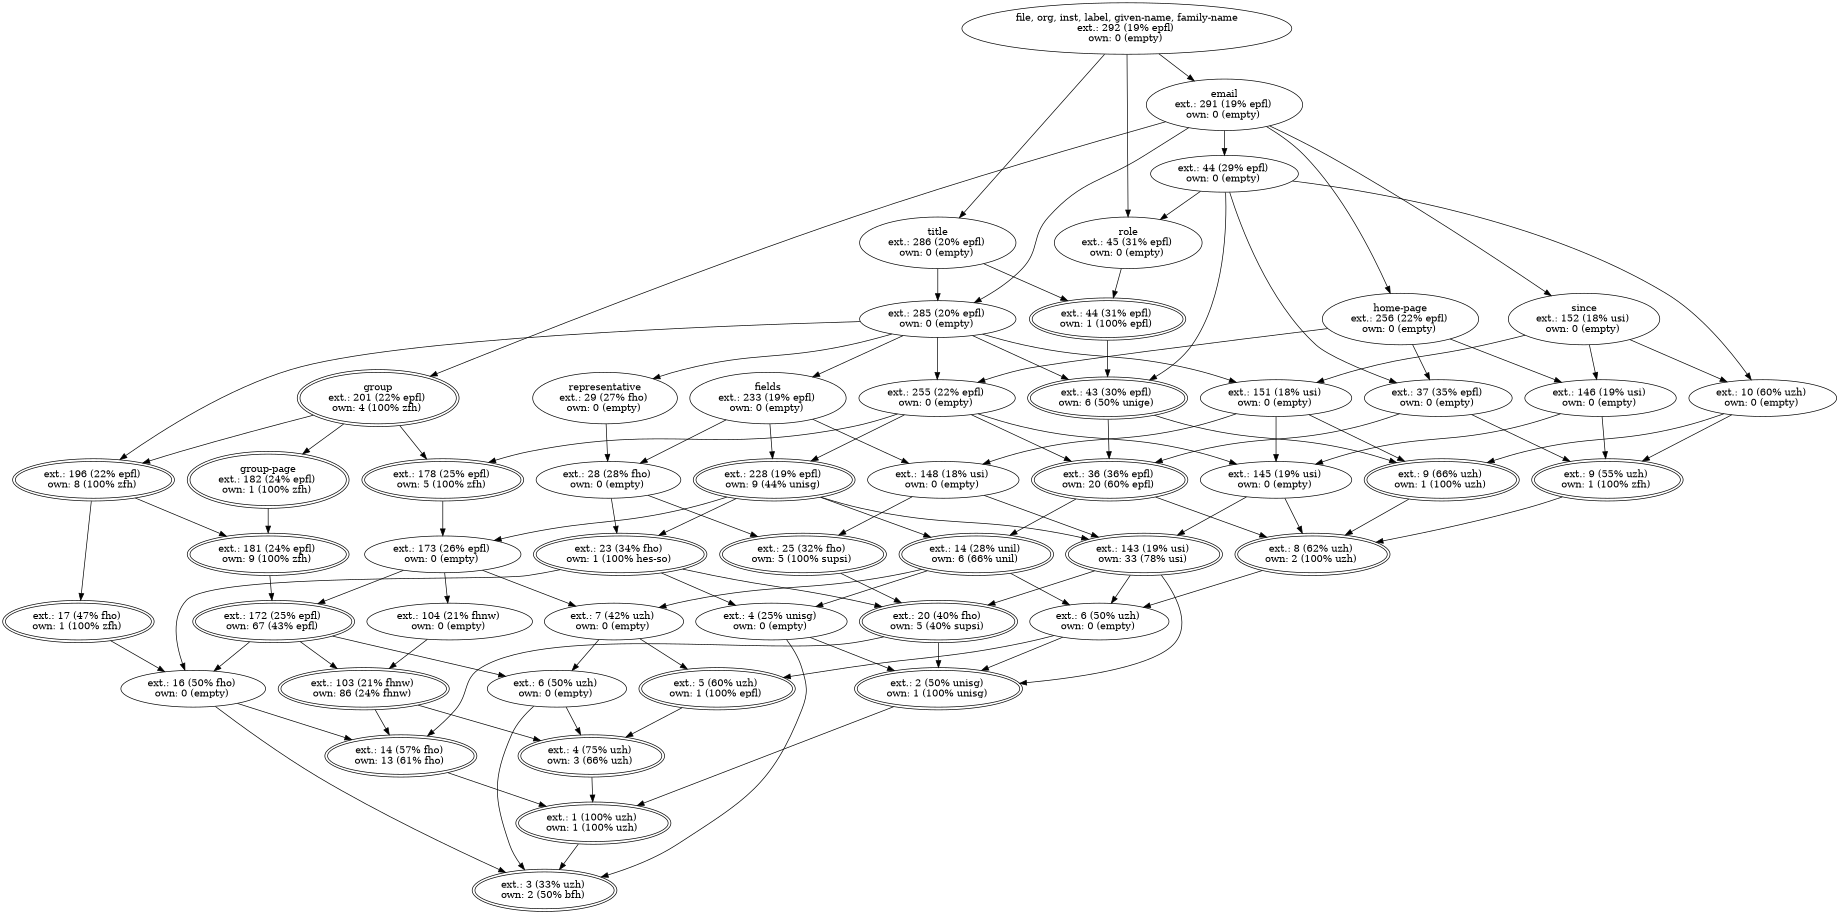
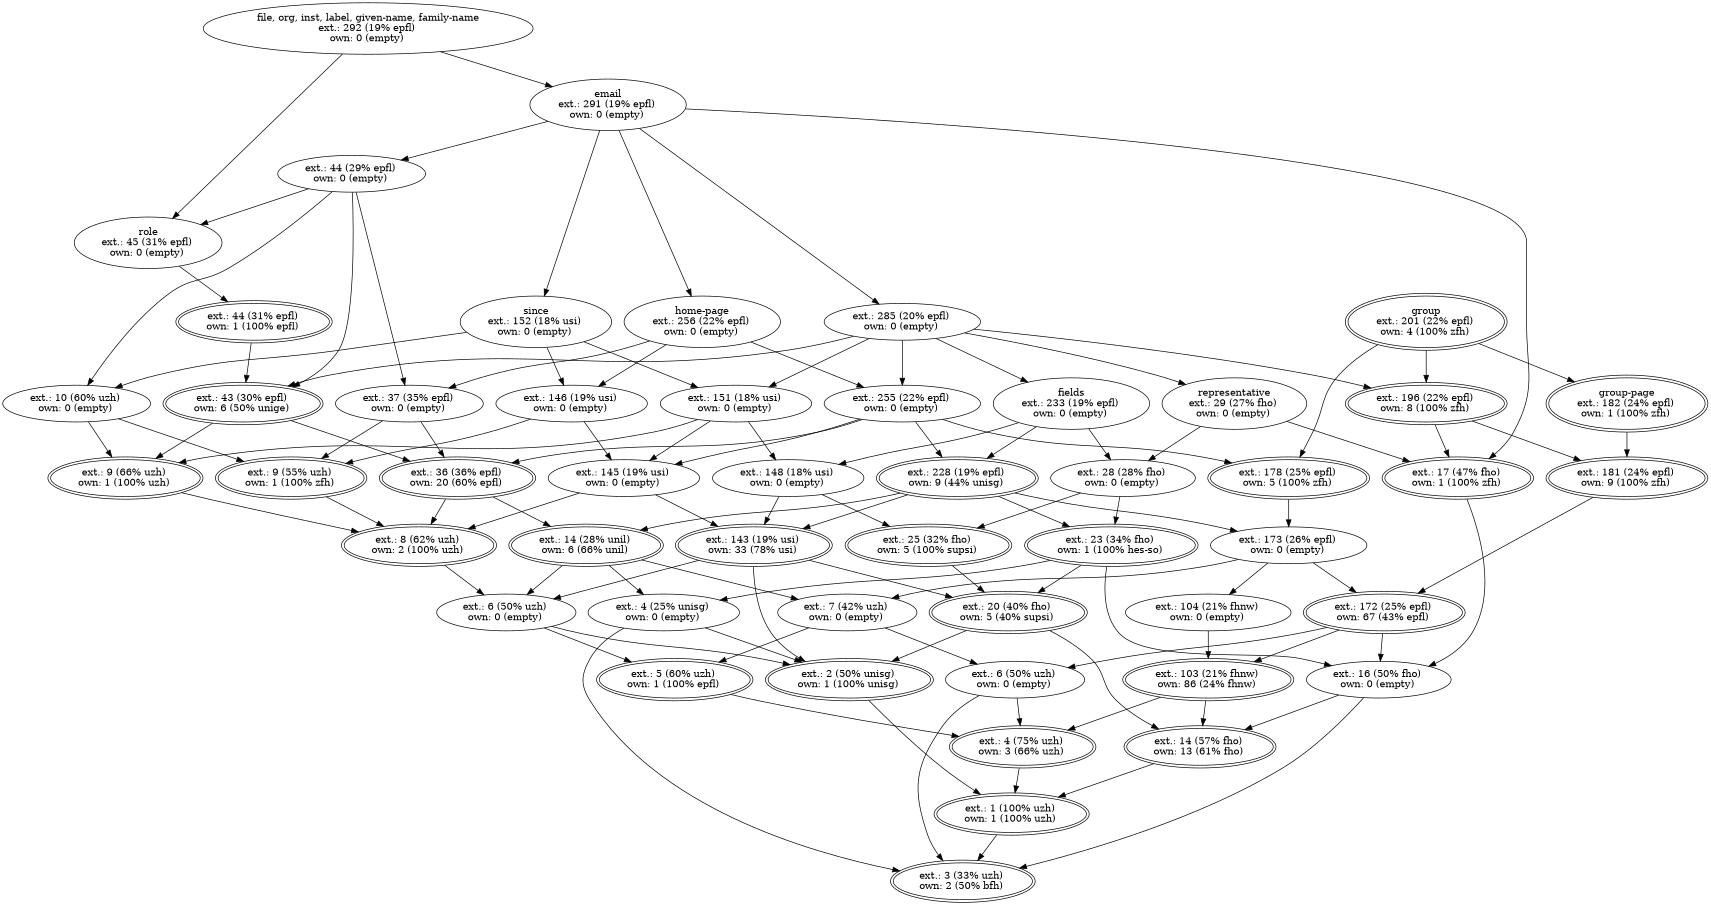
(797, 236) -> (1226, 153)
(938, 243) -> none
none -> (1345, 440)
